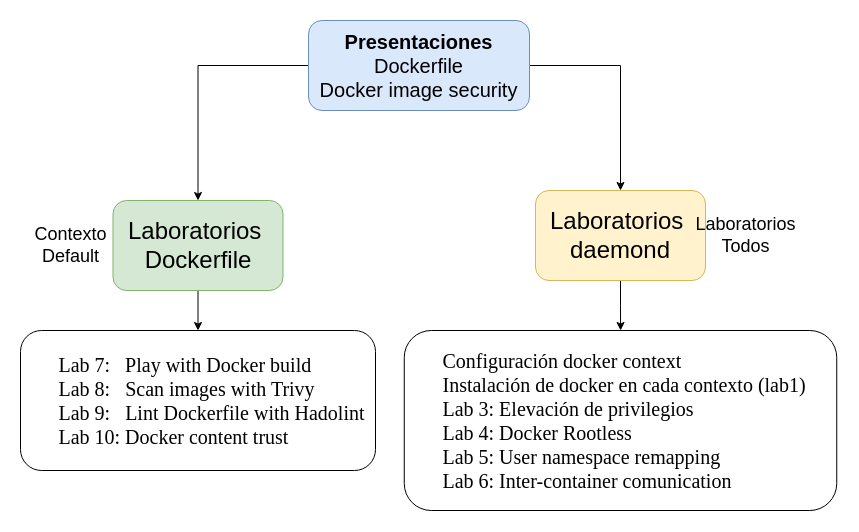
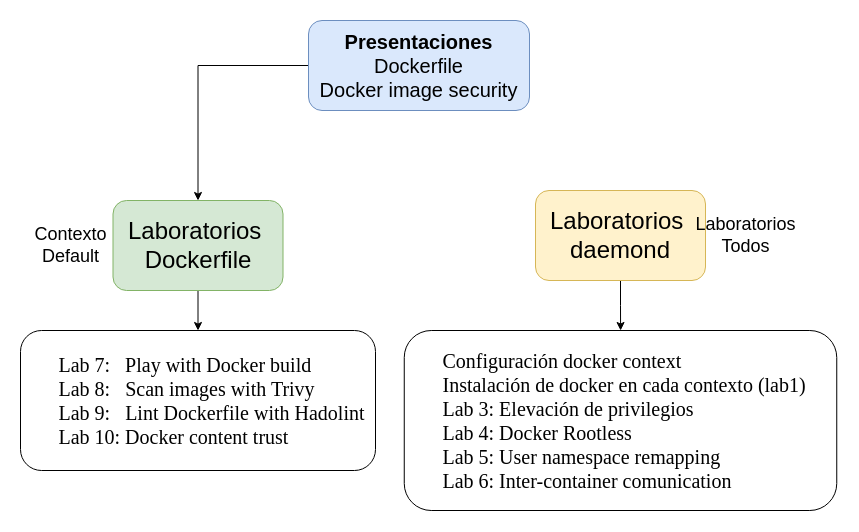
(621, 79) -> none
